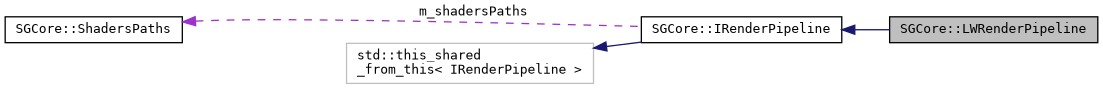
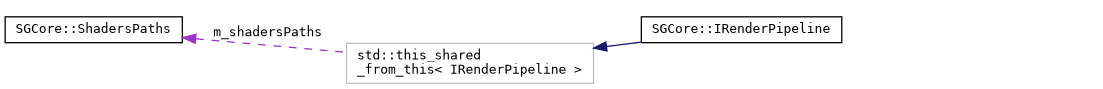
(418, 21) -> (271, 46)
(994, 30) -> none
